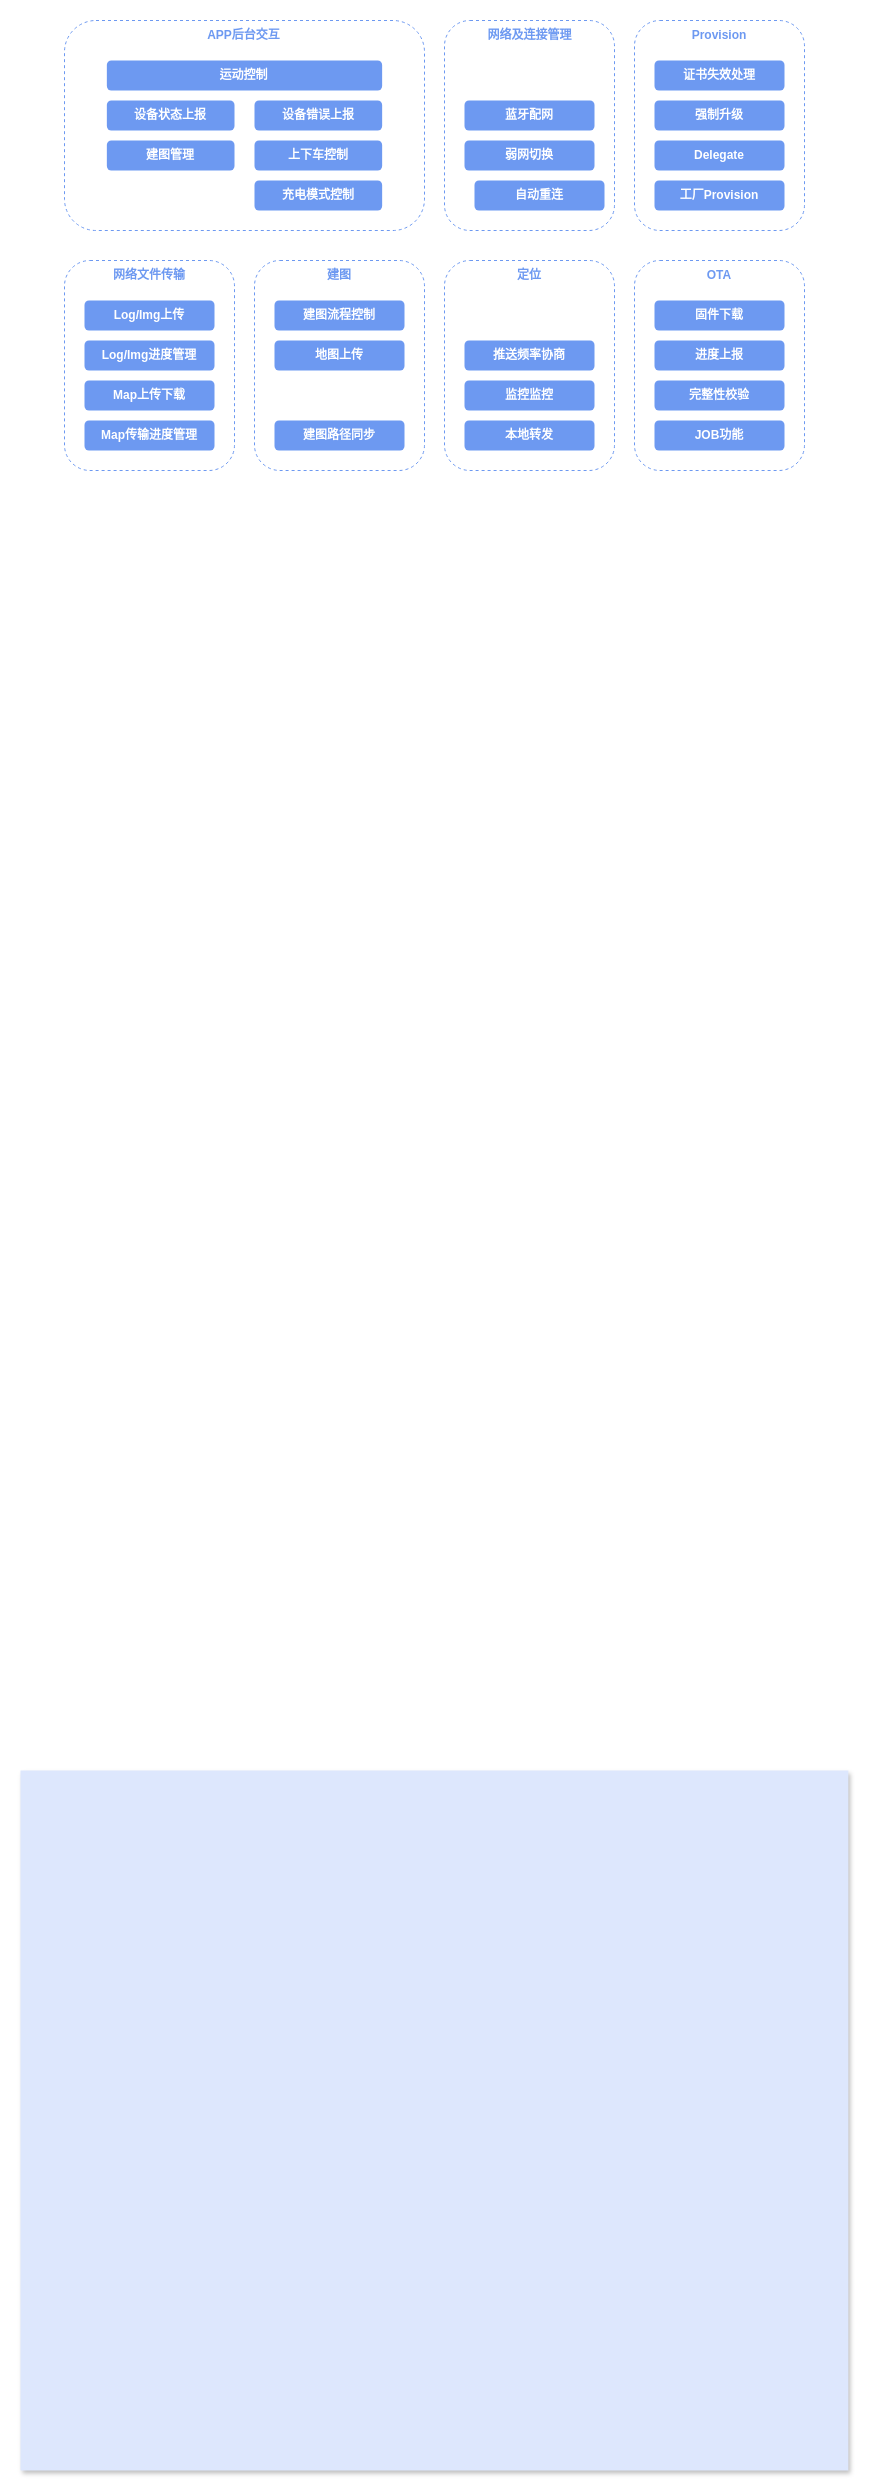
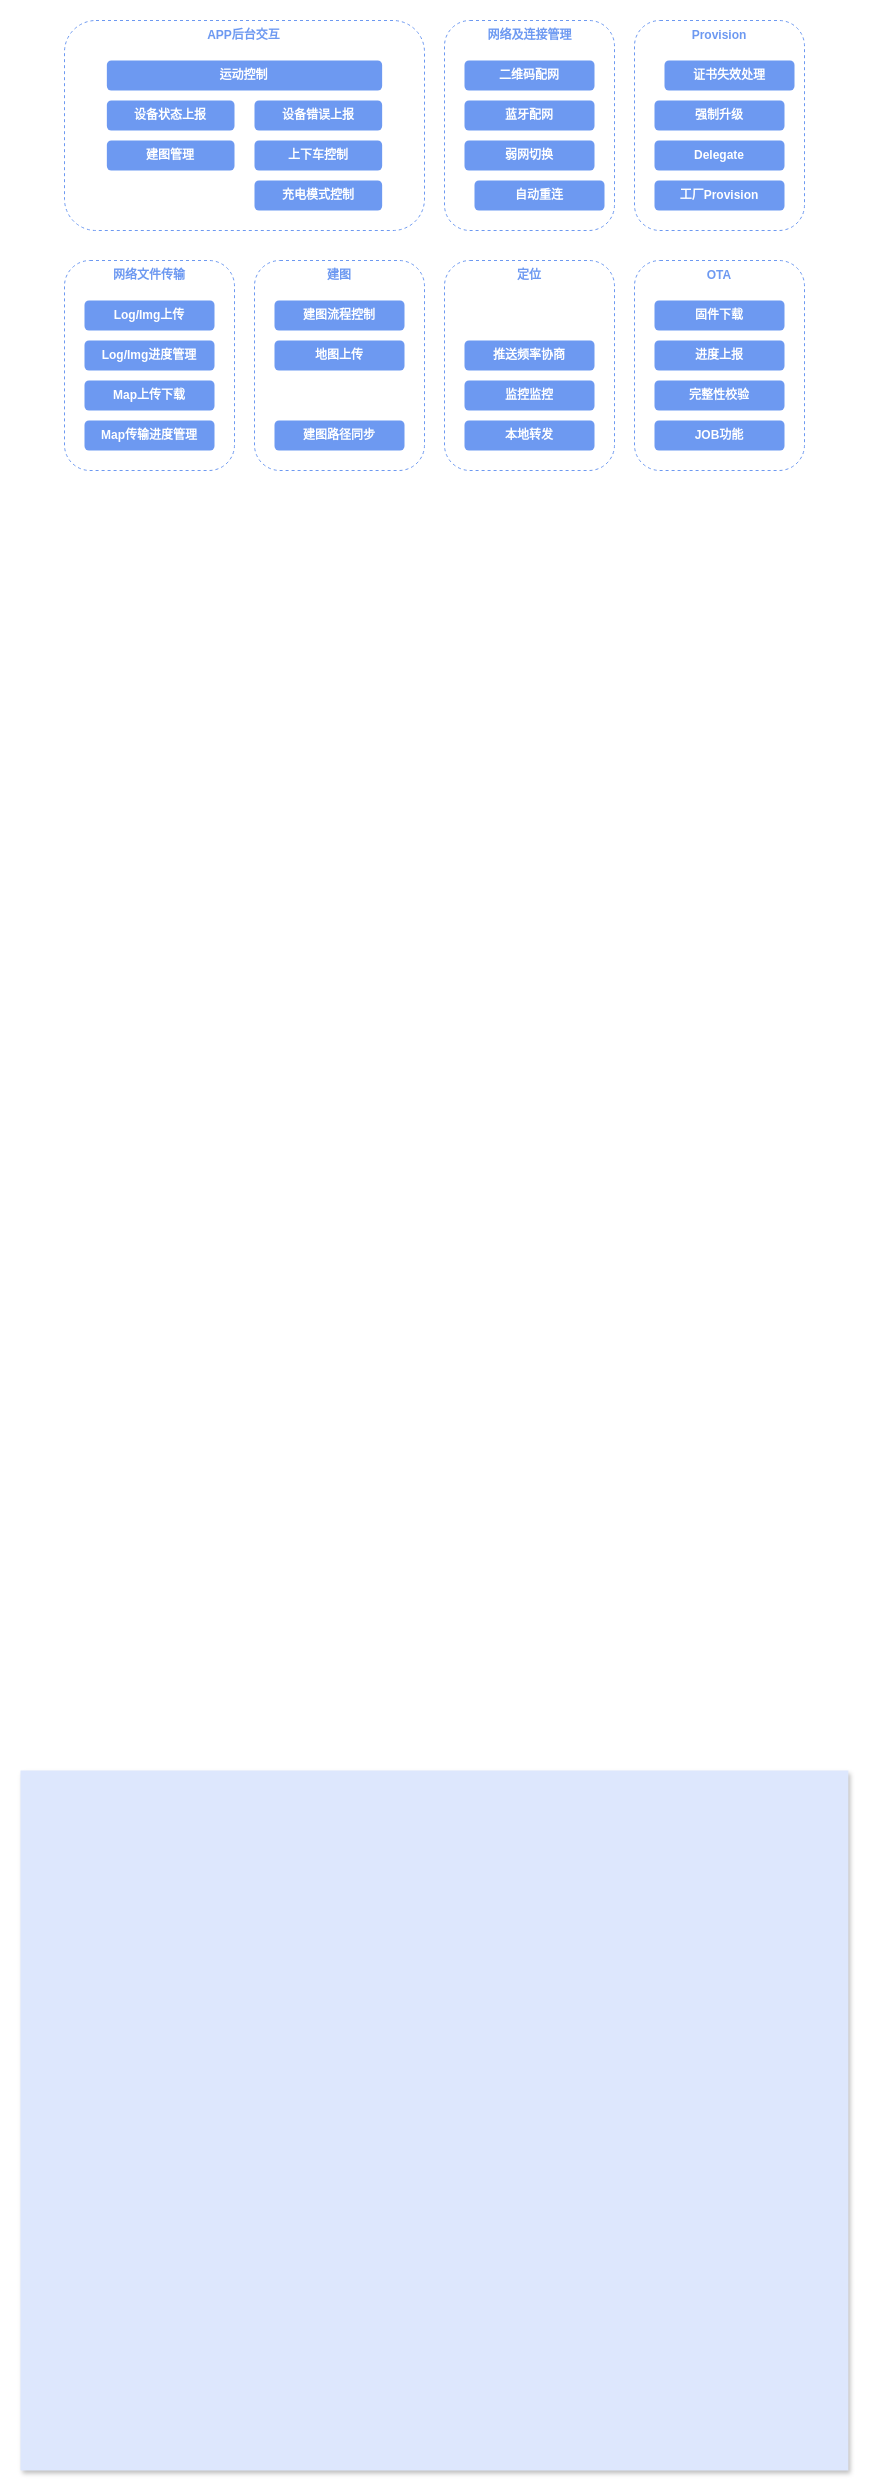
none -> (530, 76)
(720, 76) -> (730, 76)
